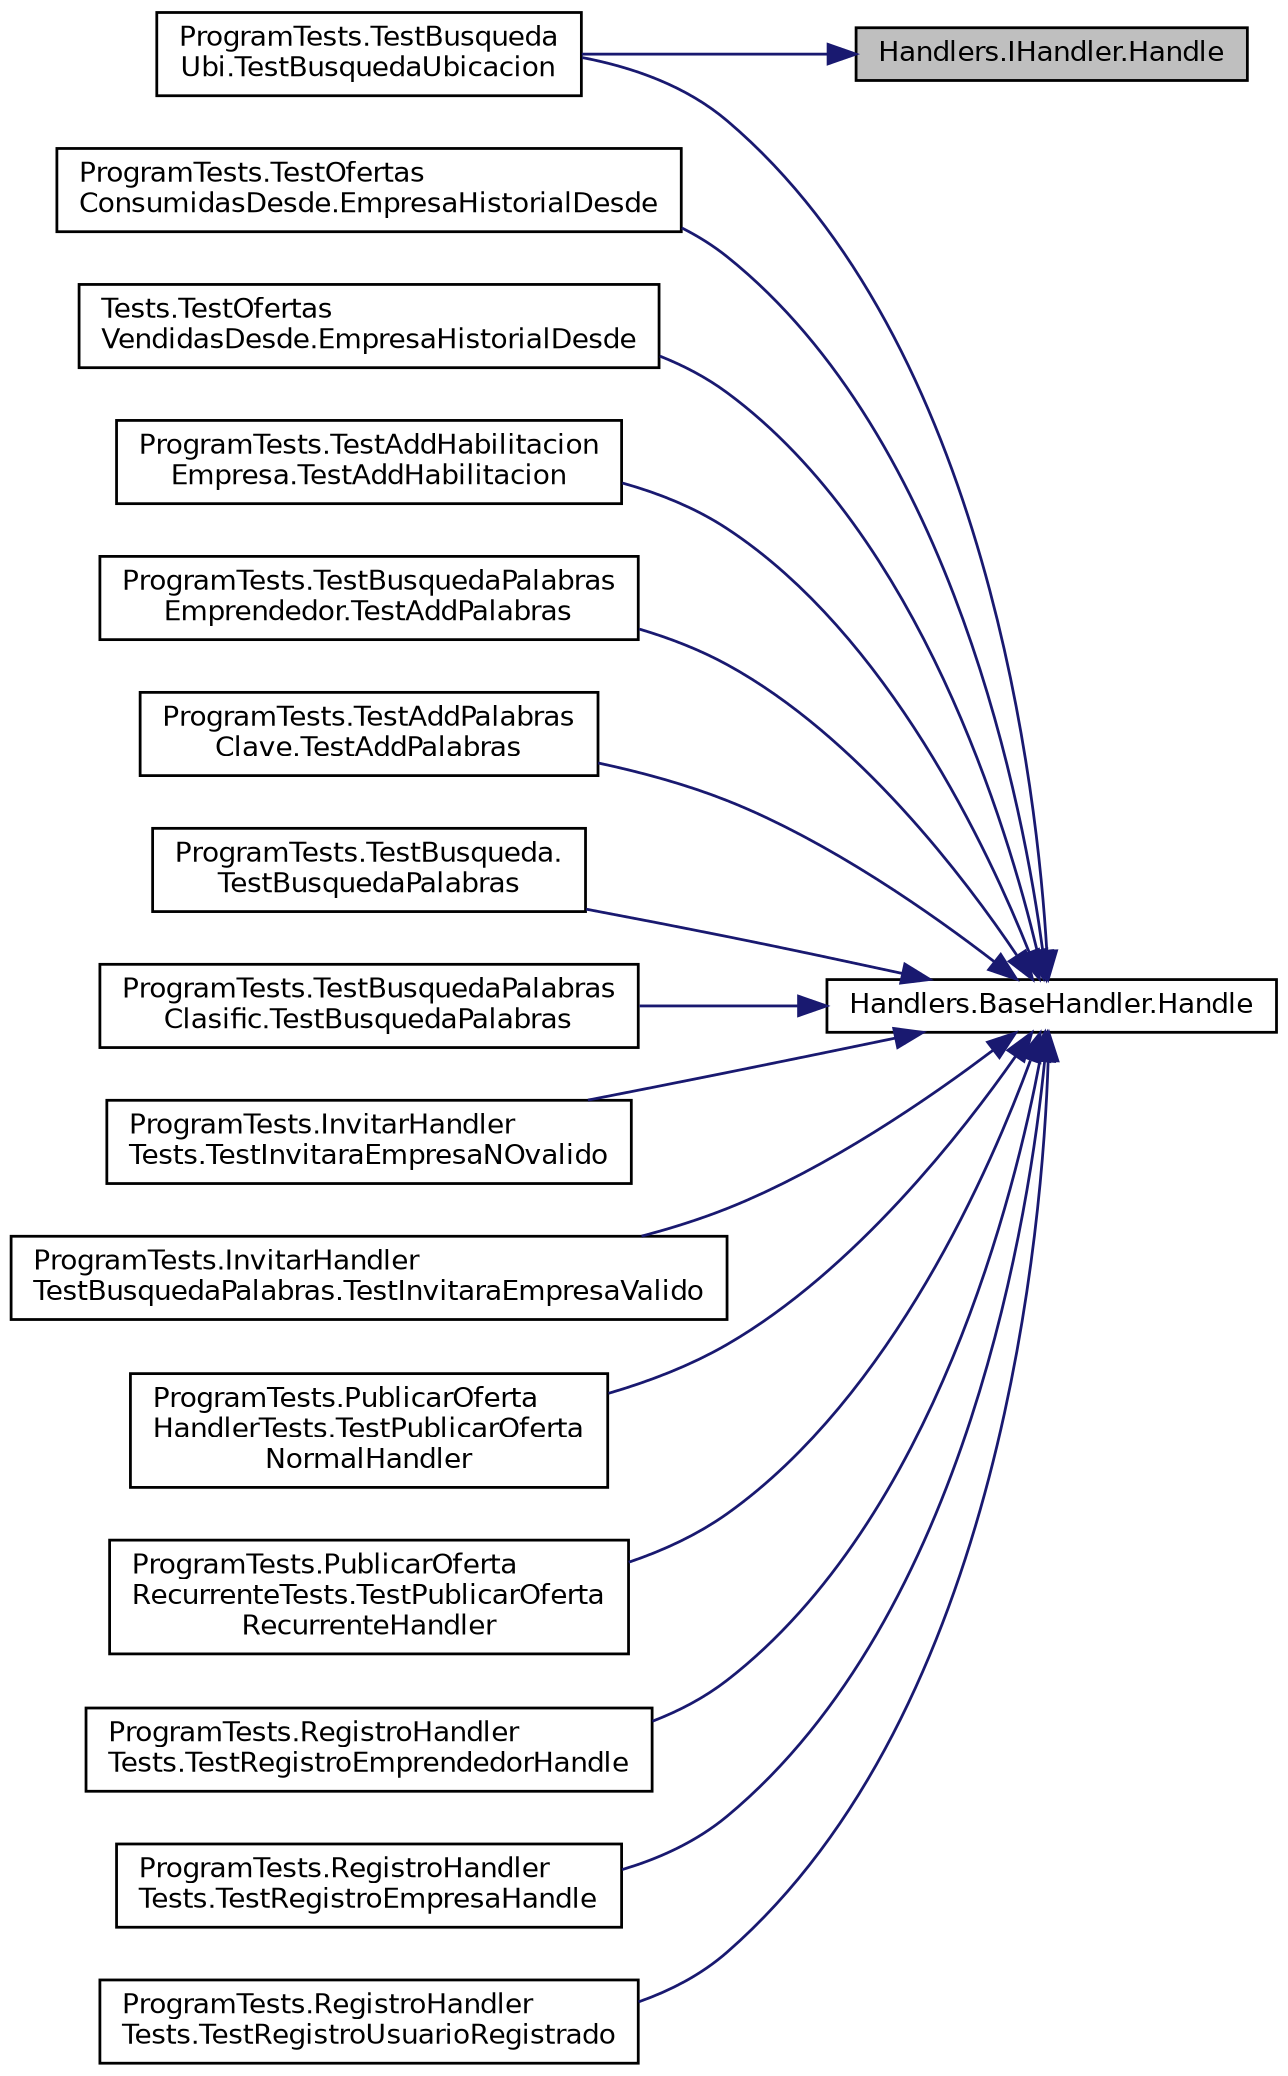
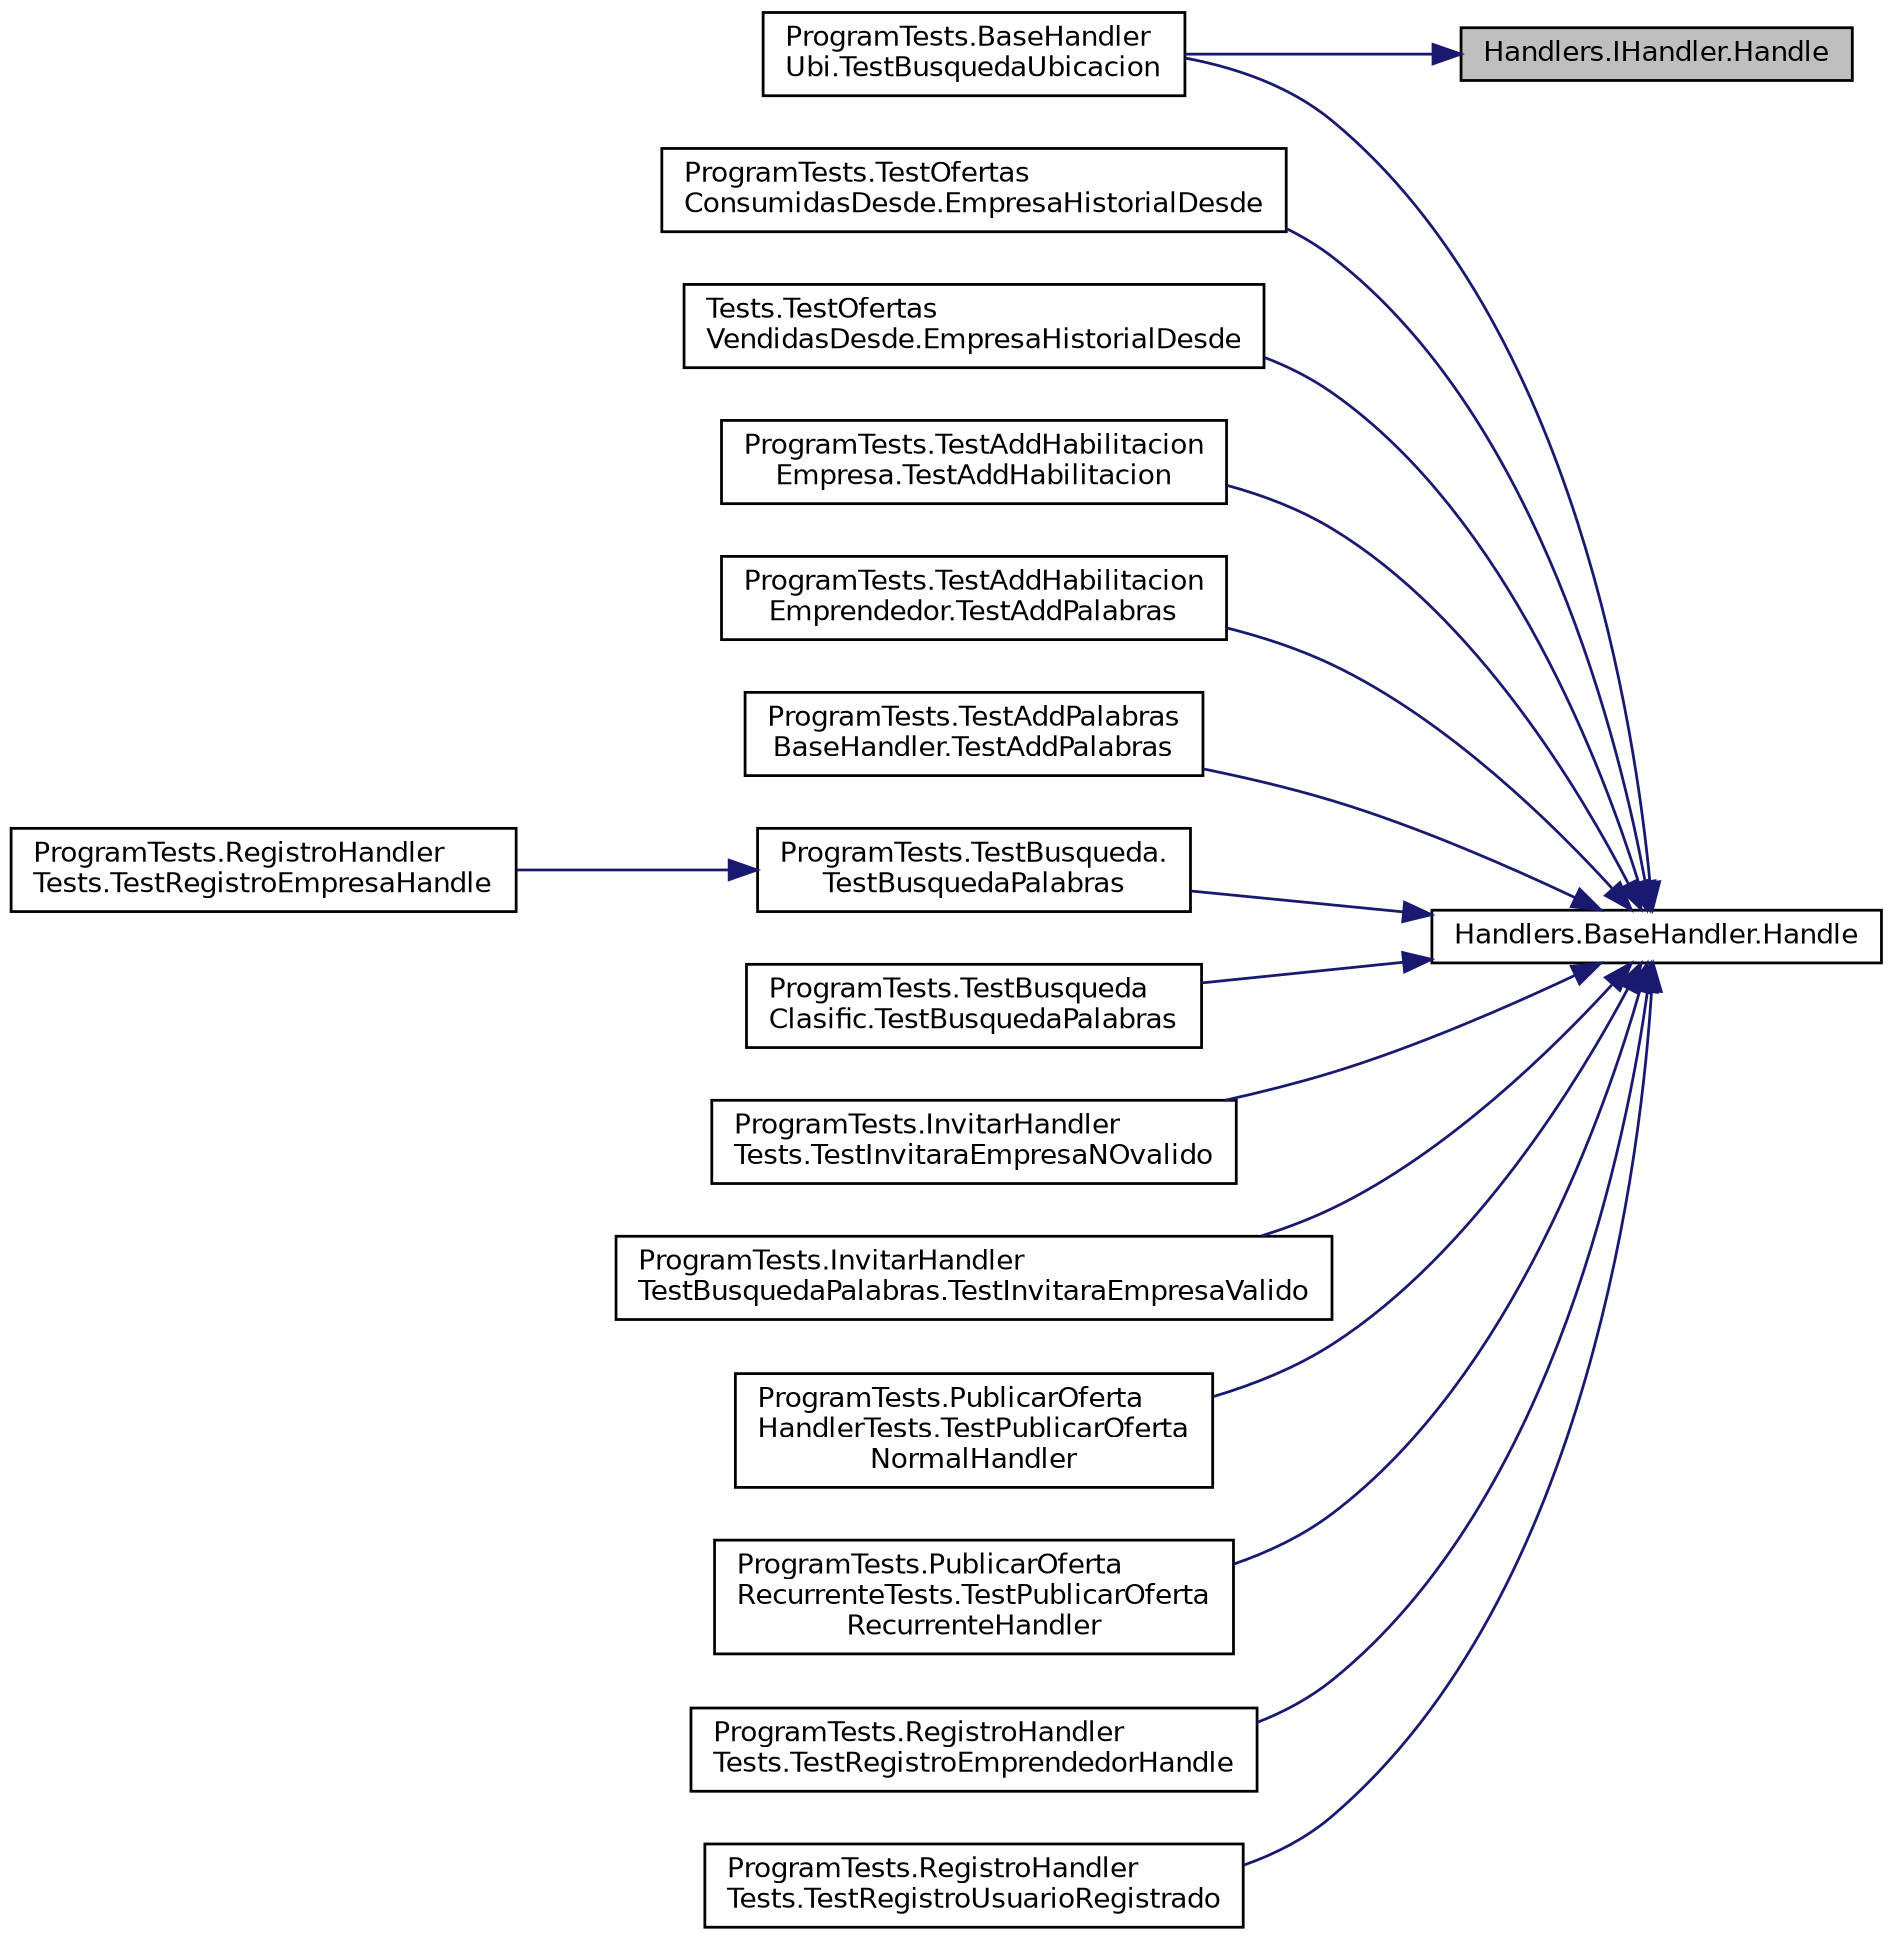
(369, 54) -> (974, 54)
(369, 598) -> (974, 598)
(369, 734) -> (974, 734)
(369, 1006) -> (974, 1006)
(931, 1524) -> (623, 870)
